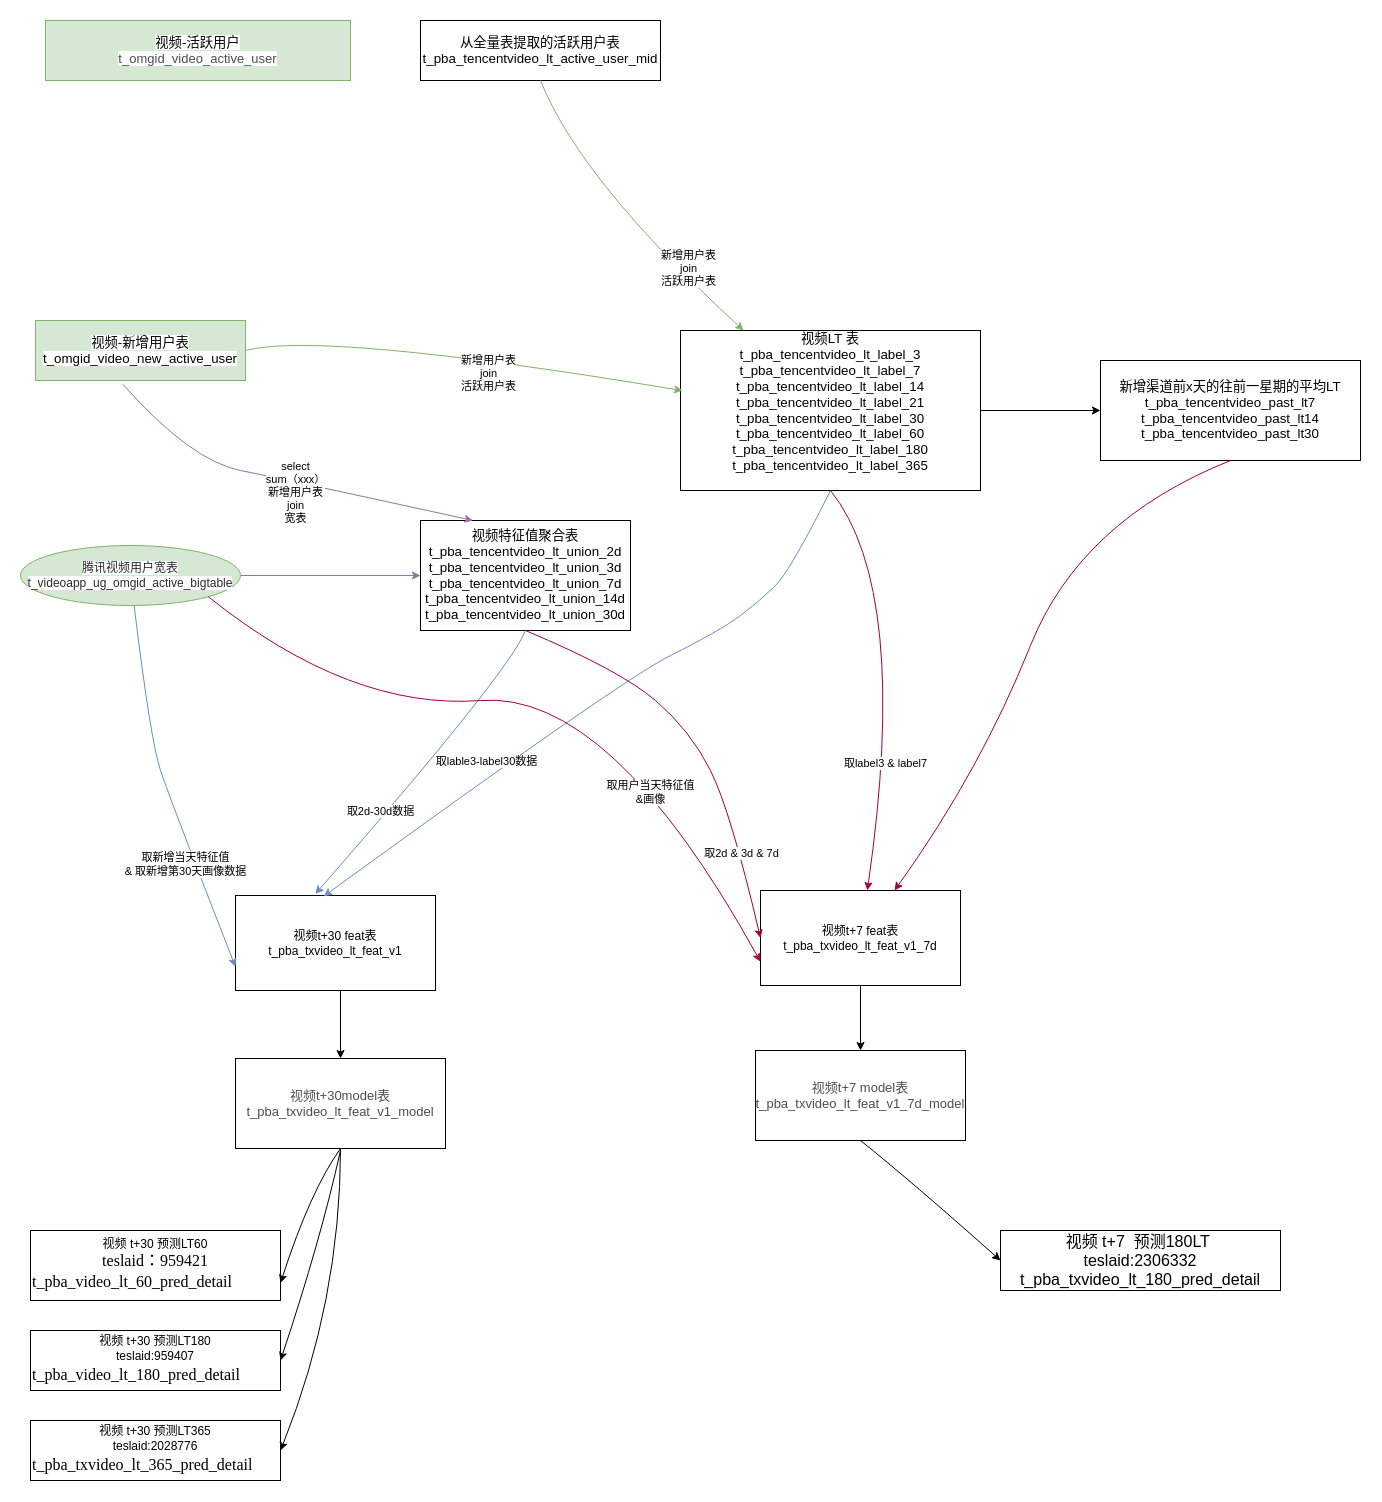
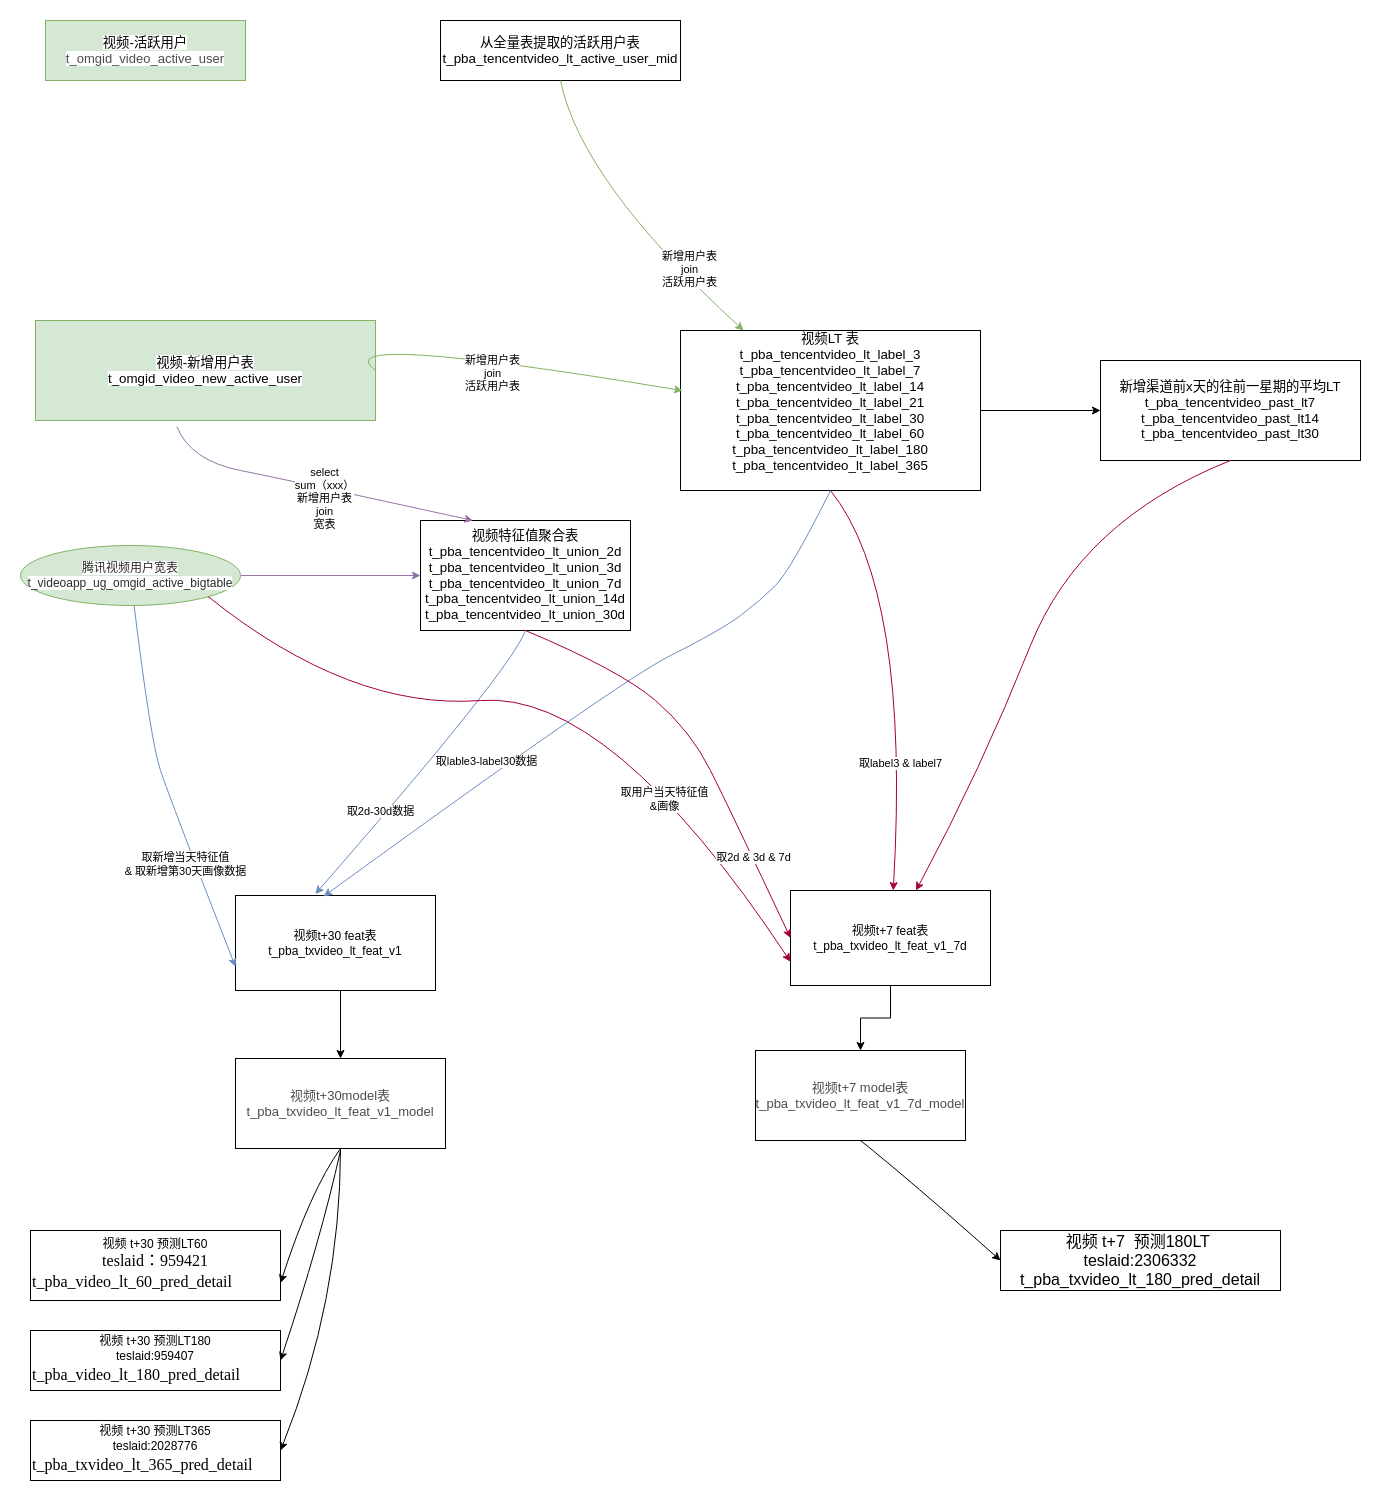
(198, 51) -> (146, 51)
(541, 51) -> (561, 51)
(141, 351) -> (206, 371)
(861, 938) -> (891, 938)
